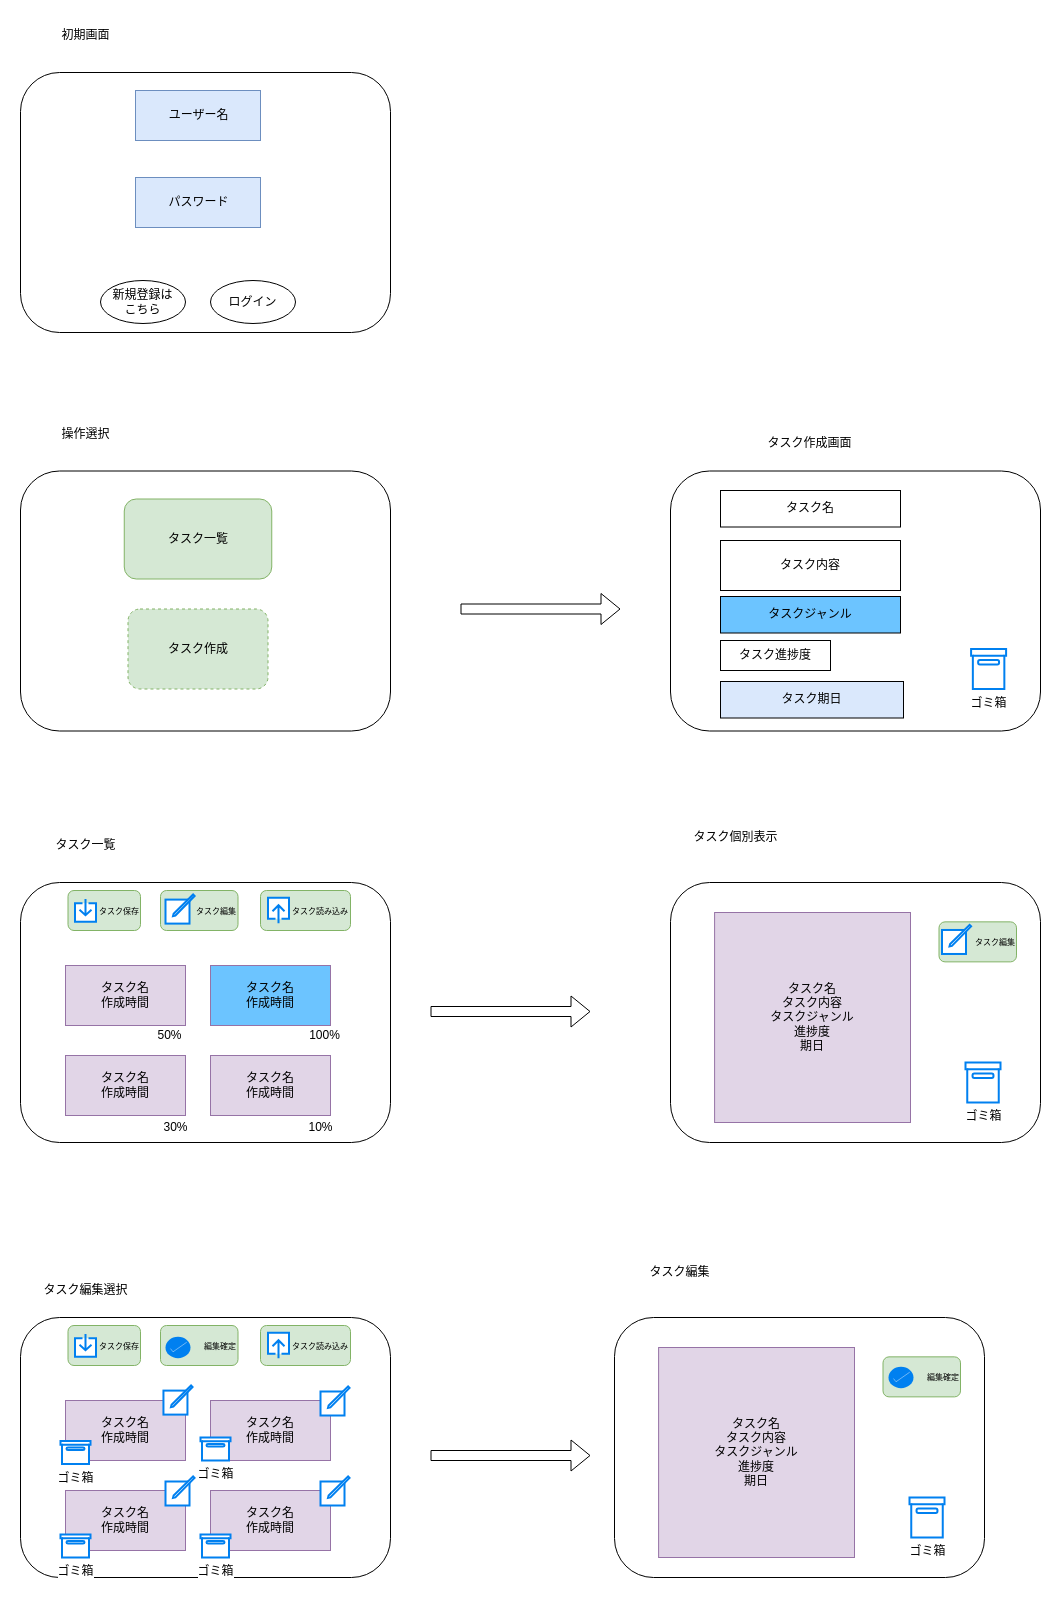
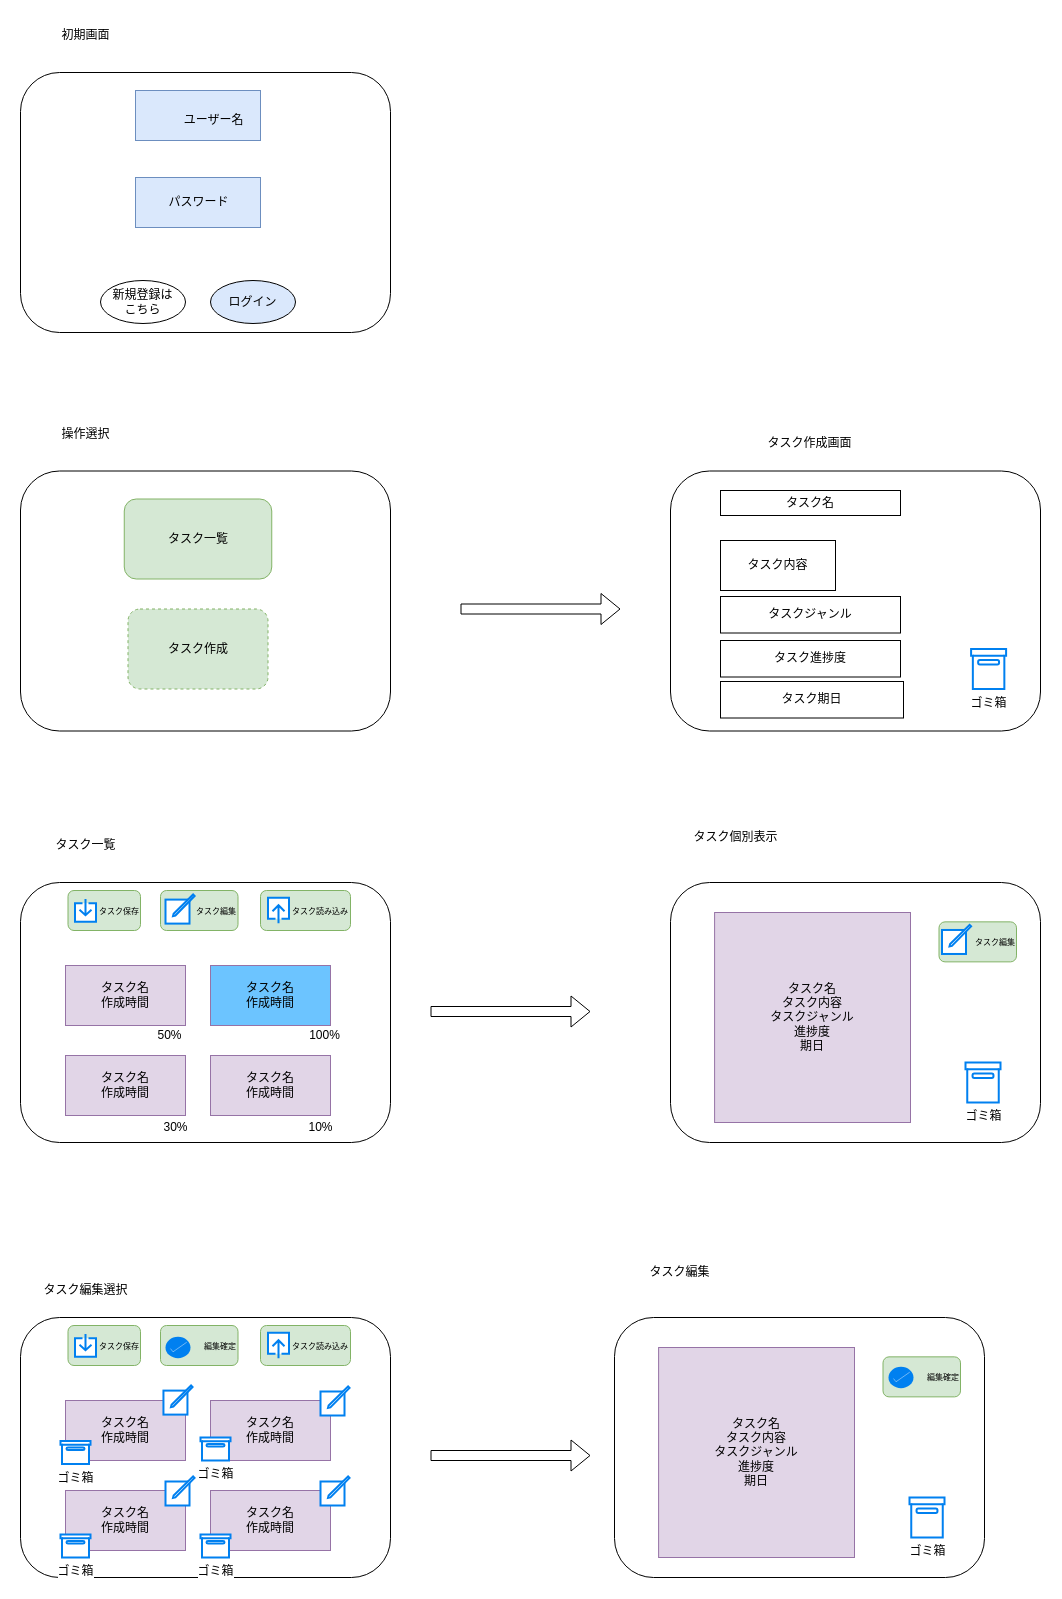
(198, 116) -> (213, 121)
(253, 302) -> (253, 302)
(811, 509) -> (811, 503)
(811, 566) -> (778, 566)
(811, 615) -> (811, 615)
(776, 656) -> (811, 659)
(812, 700) -> (812, 700)
